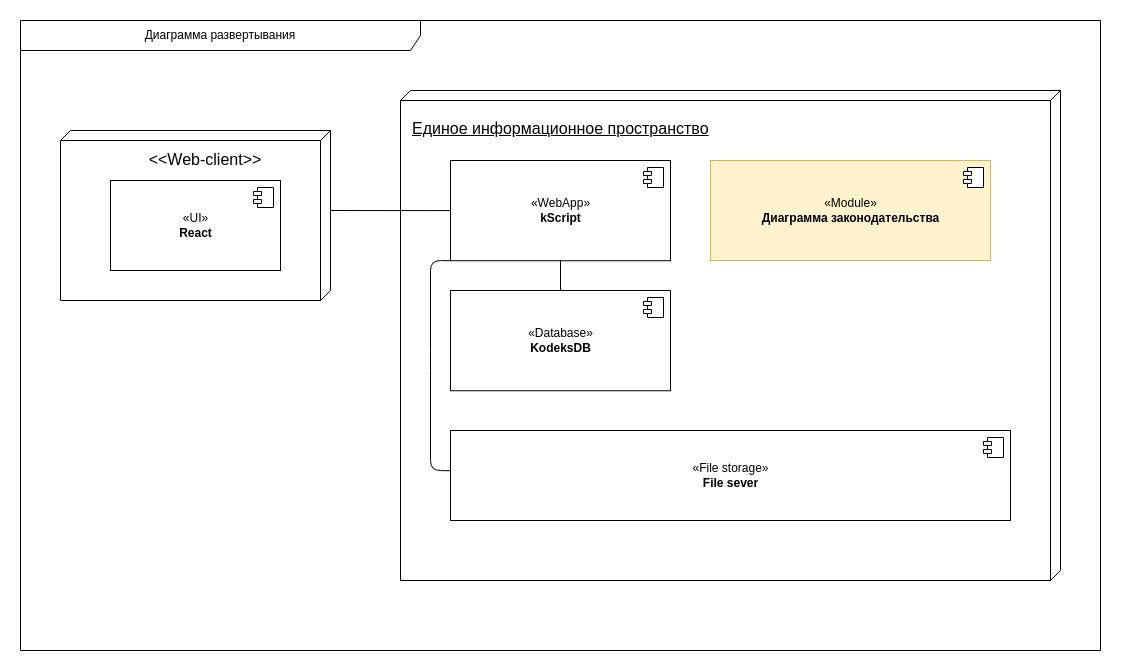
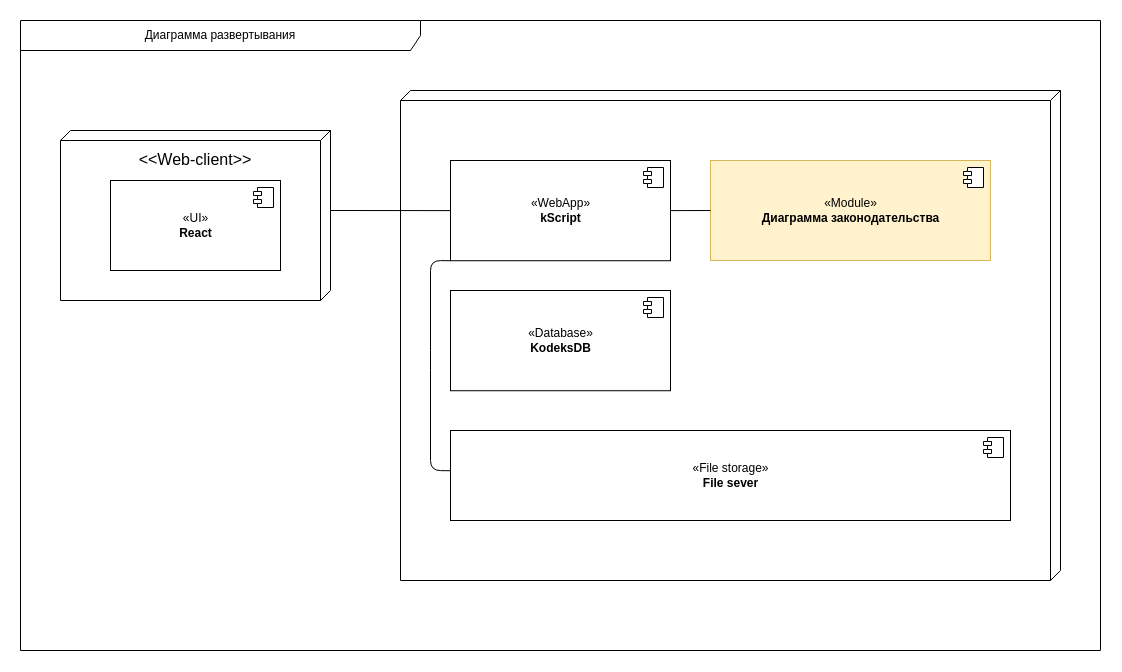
(726, 133) -> none
(206, 153) -> (196, 153)
none -> (691, 211)
(561, 276) -> none
